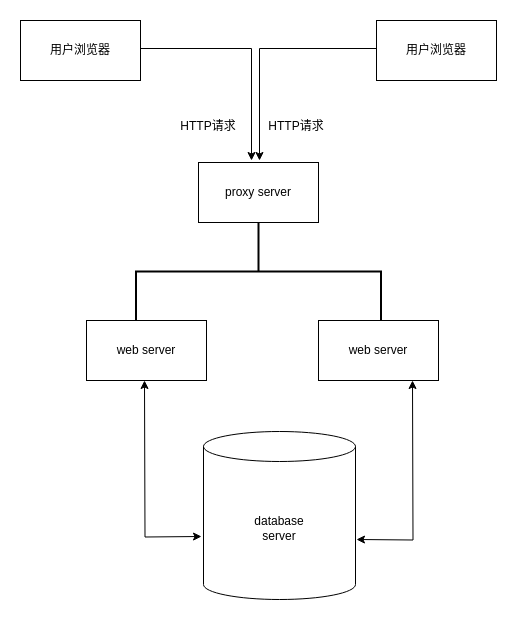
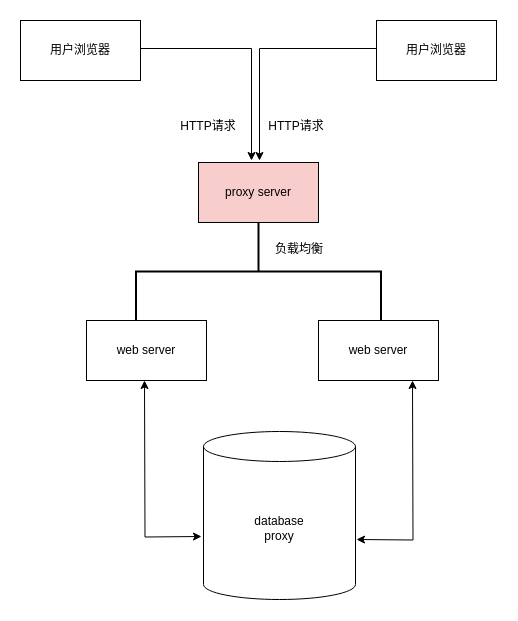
(259, 193) -> (259, 193)
none -> (300, 250)
(280, 529) -> (280, 529)
